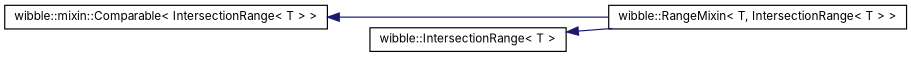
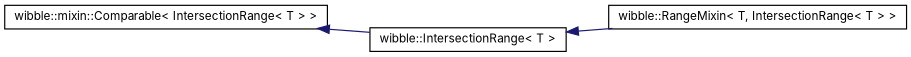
(474, 17) -> (350, 31)
